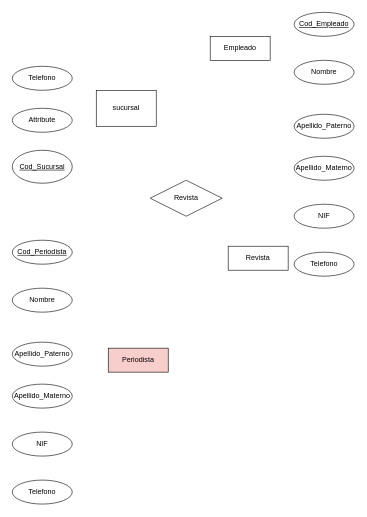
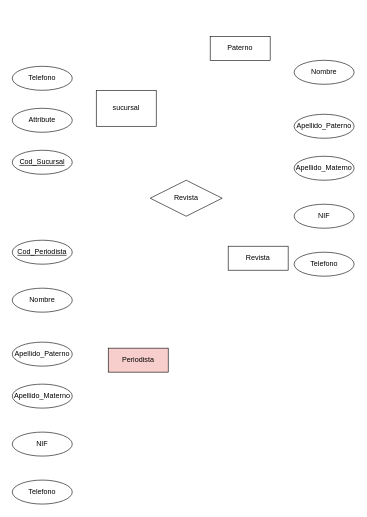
(324, 24) -> none
(240, 48) -> (240, 48)
(42, 167) -> (42, 162)
